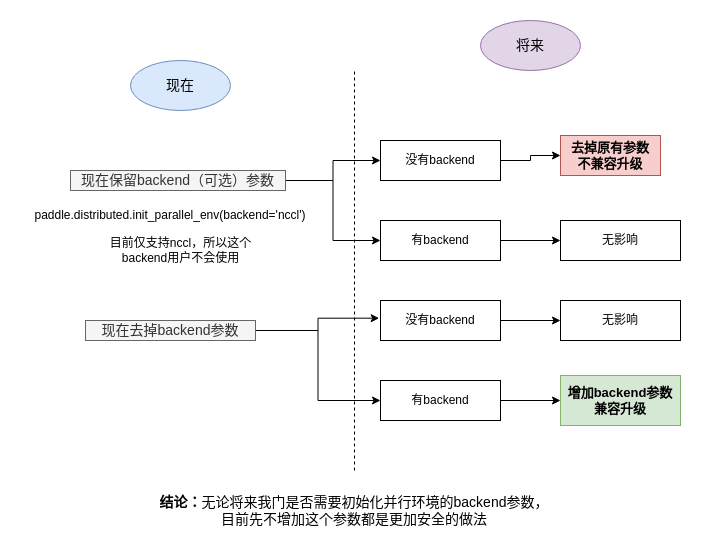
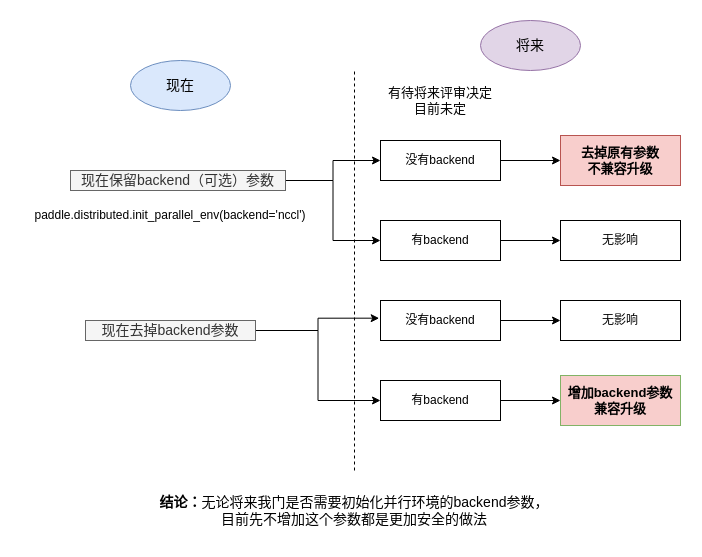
none -> (441, 101)
(611, 156) -> (621, 161)
(181, 251) -> none
(621, 401) -> (621, 401)
